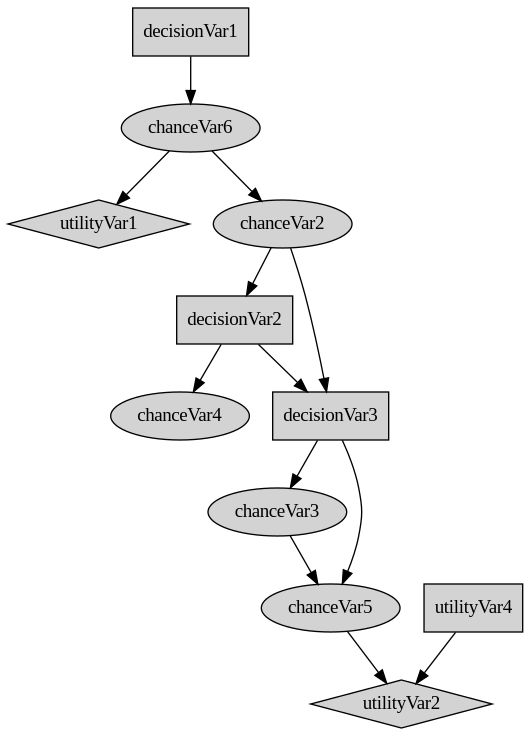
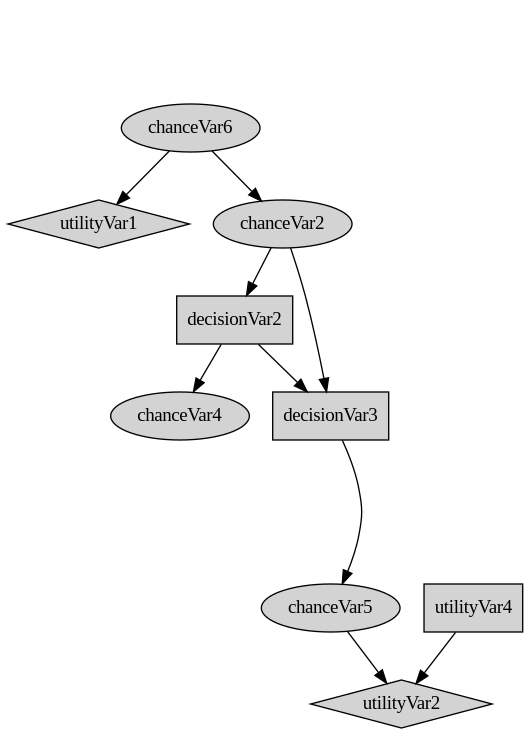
(191, 32) -> none
(277, 512) -> none
